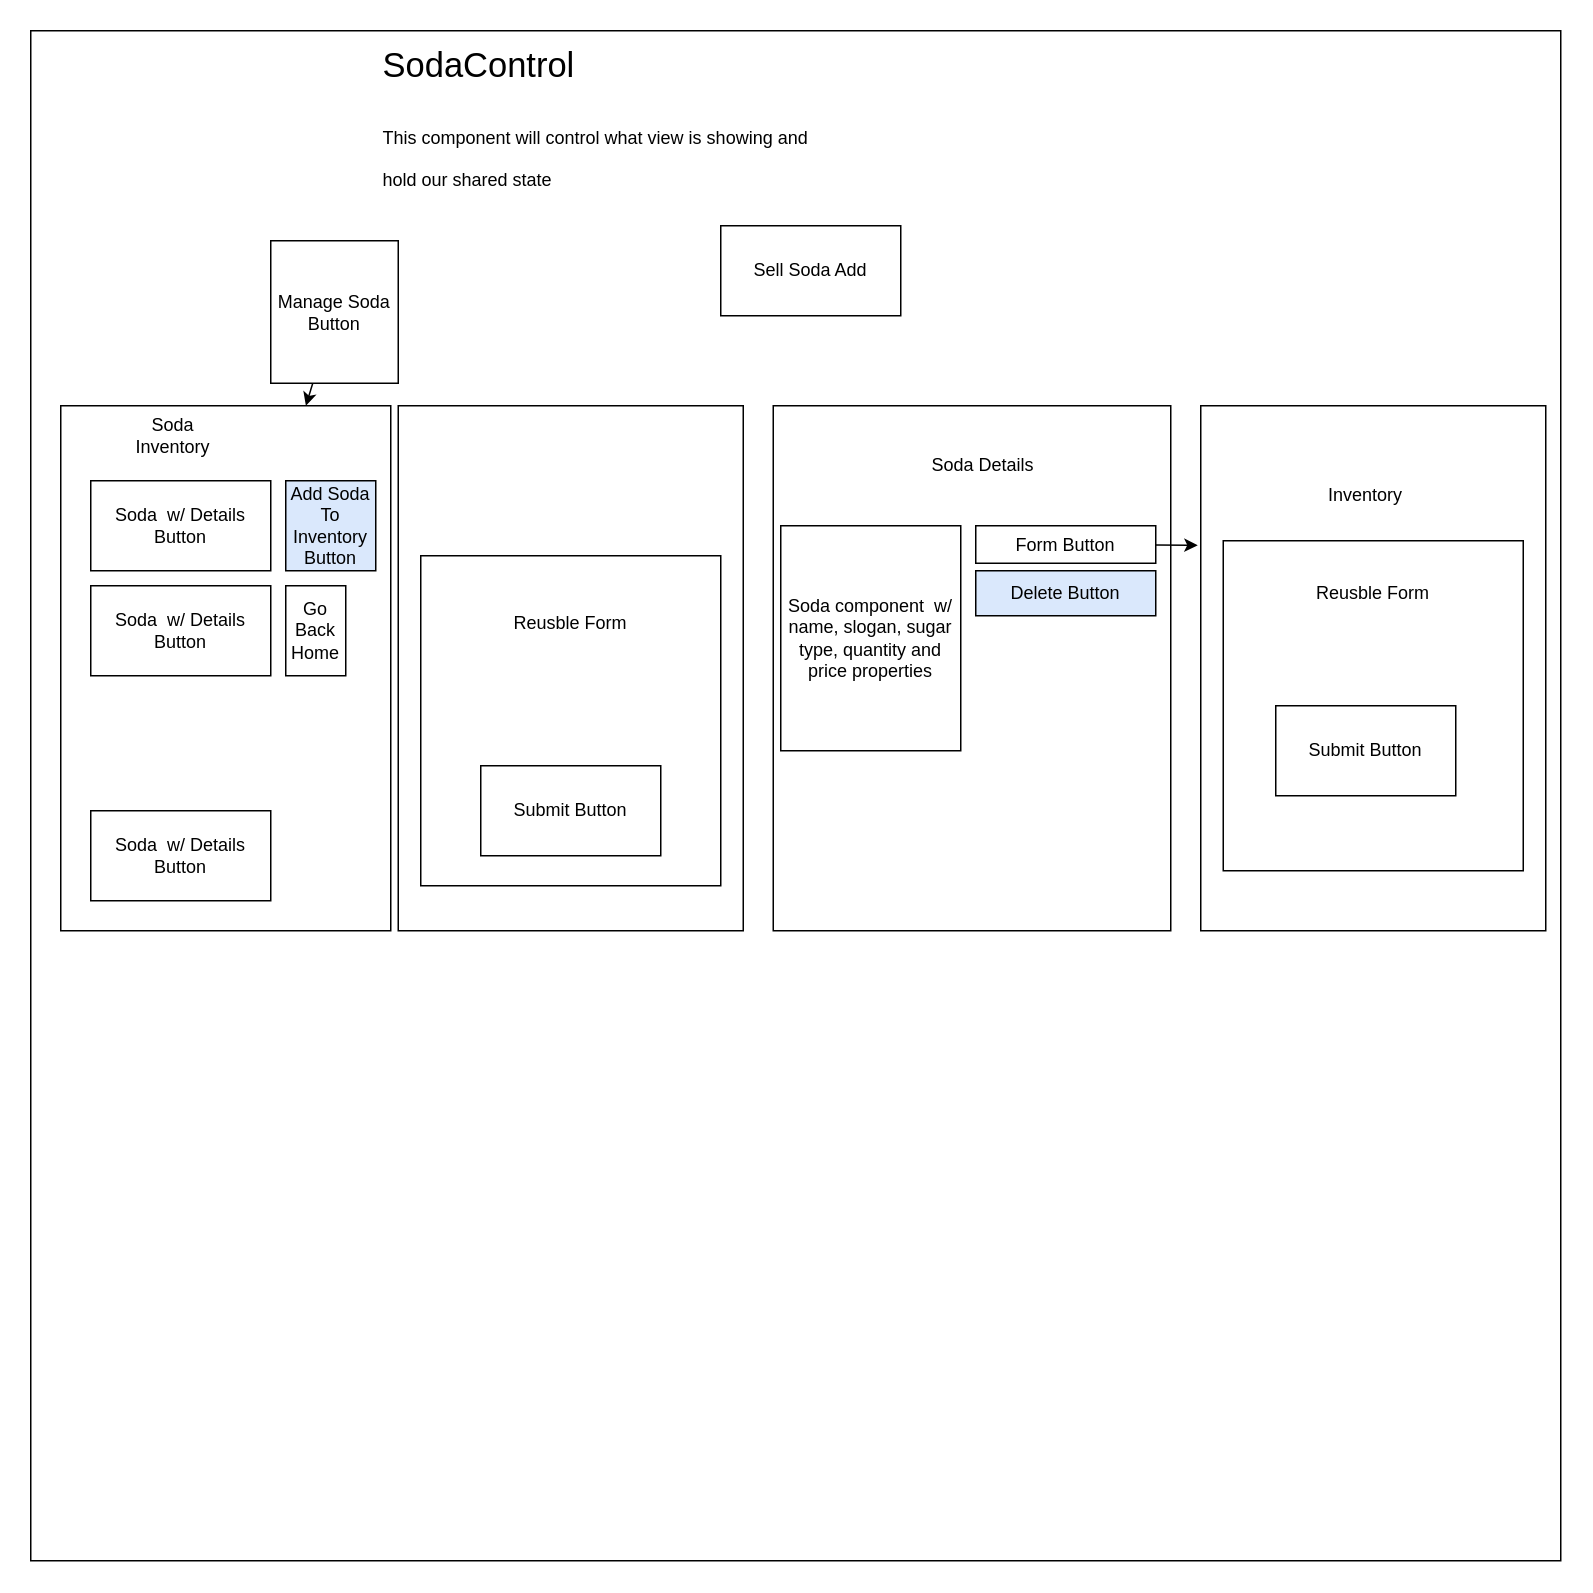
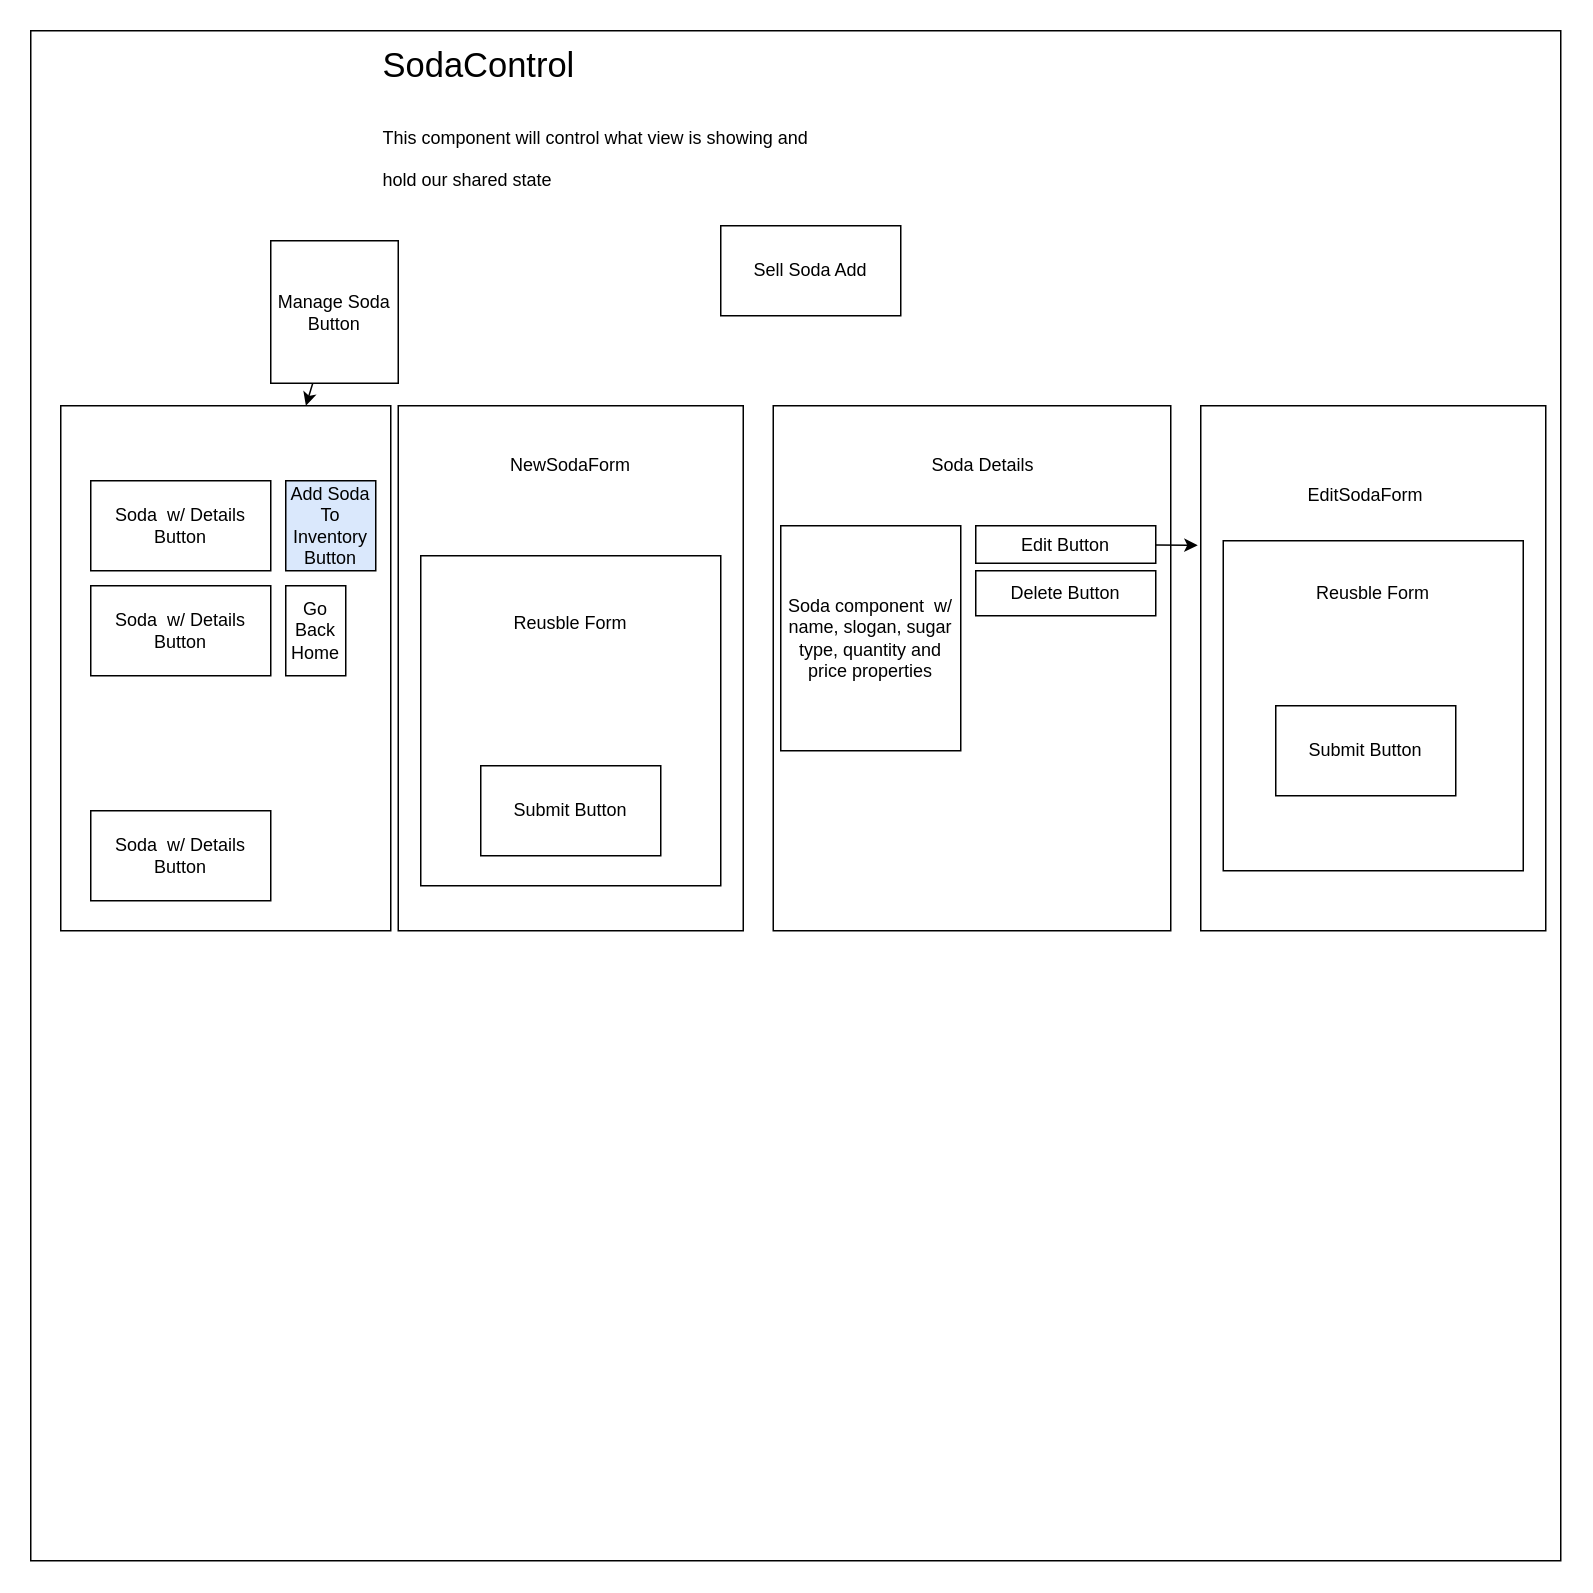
(173, 436) -> none
none -> (571, 466)
(1366, 496) -> (1366, 496)
(1066, 545) -> (1066, 545)
(1066, 593) -> (1066, 593)
